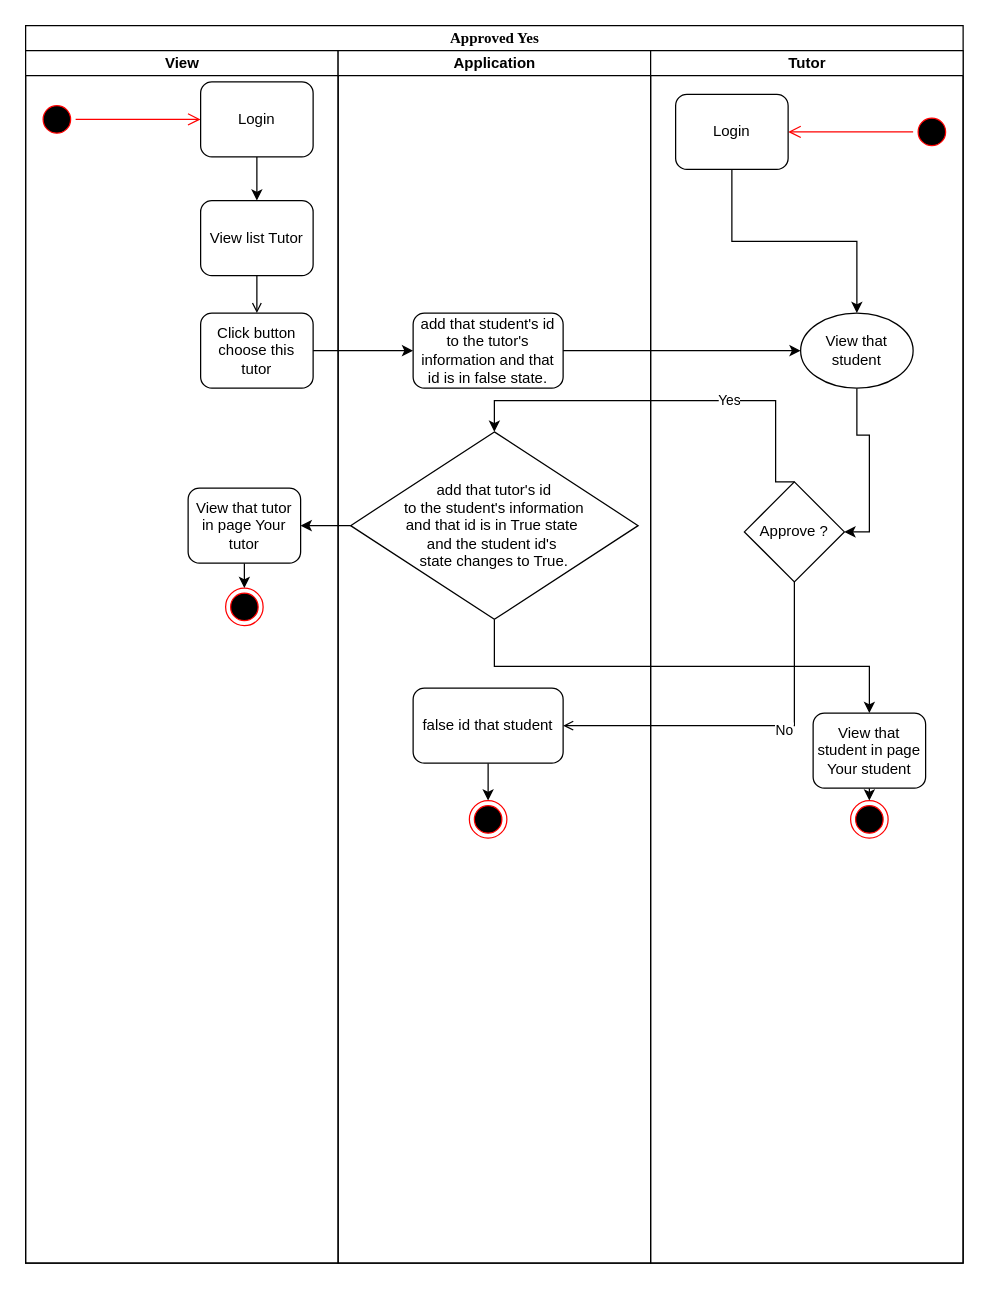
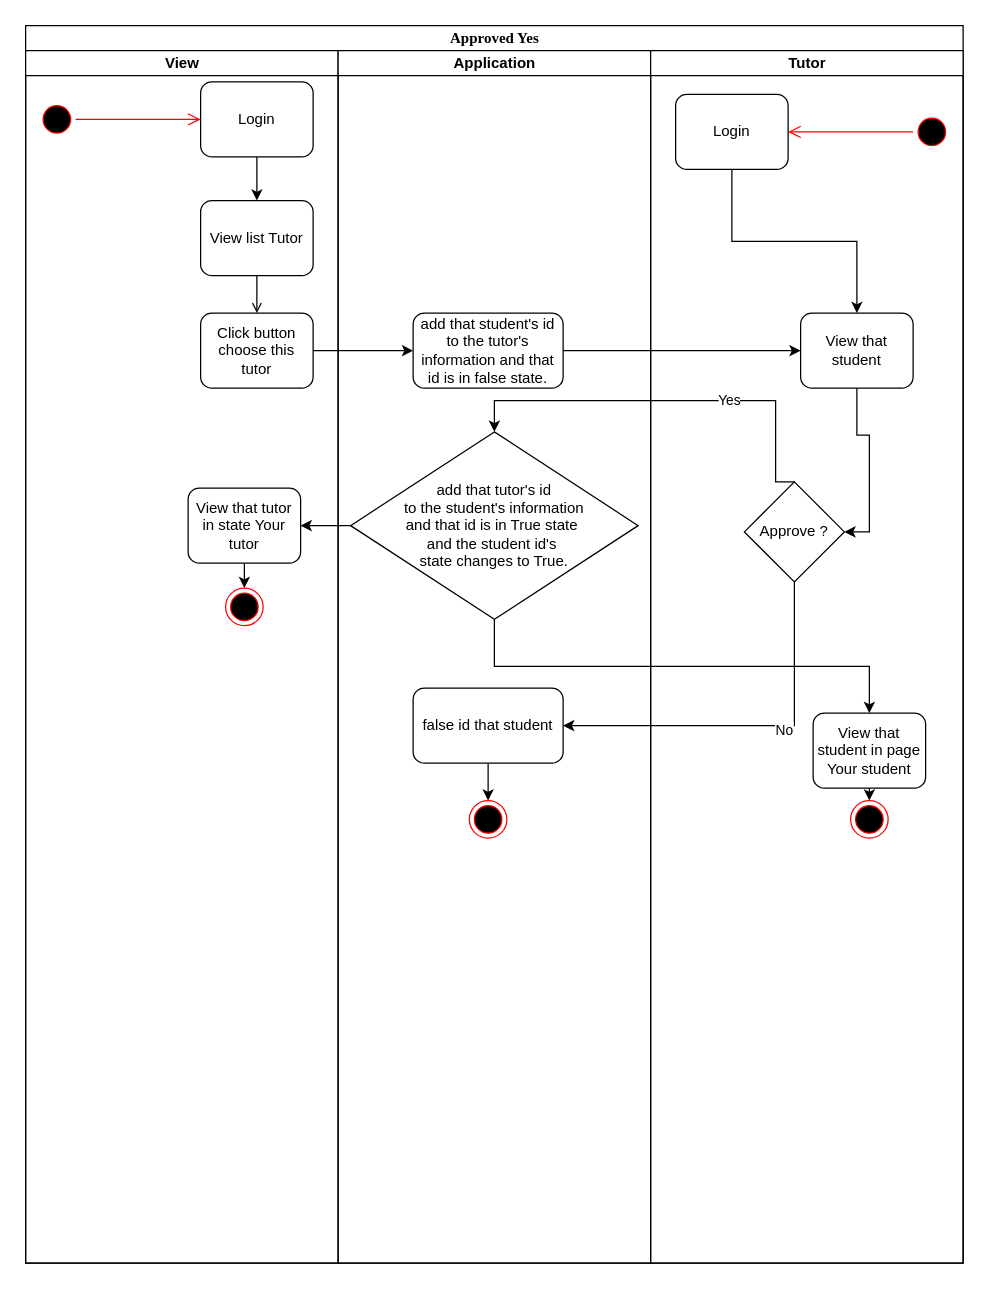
(857, 351) -> (857, 351)
(244, 526) -> (244, 526)
(570, 726) -> (573, 726)
